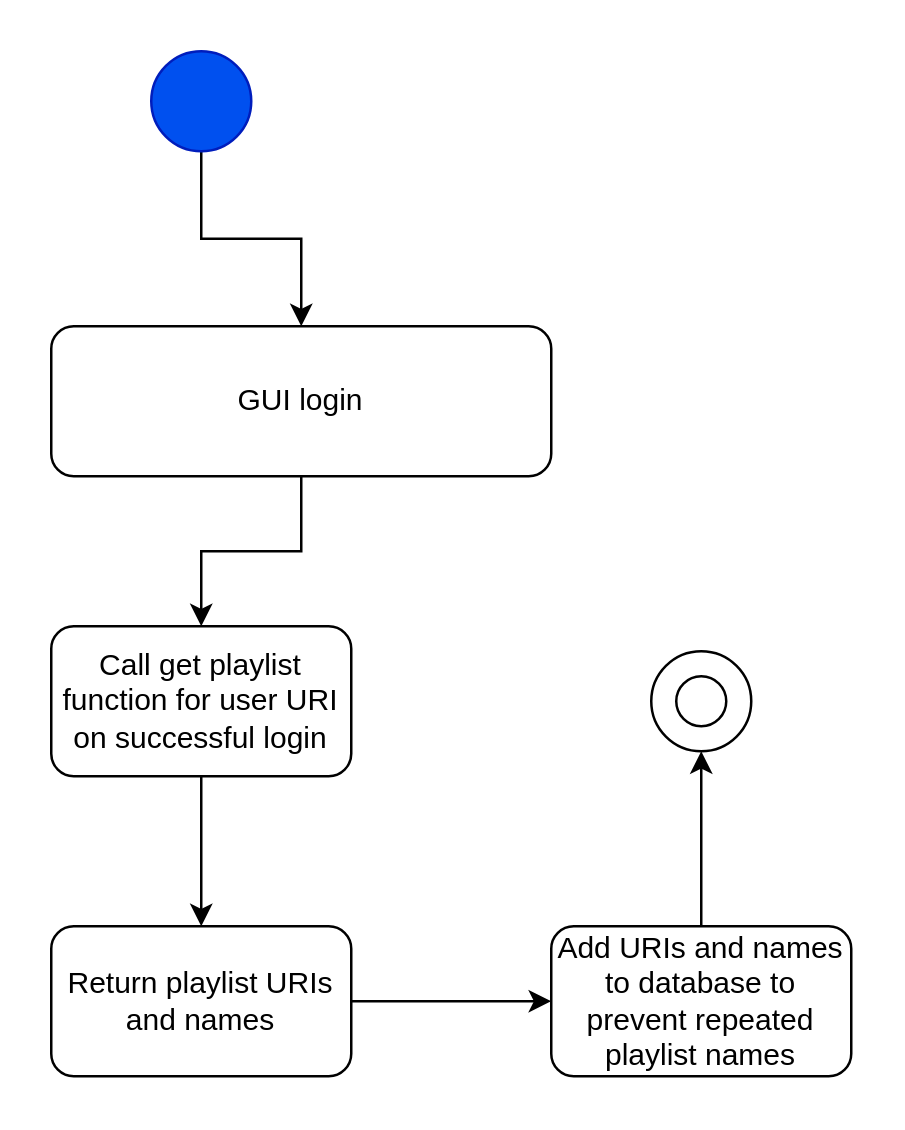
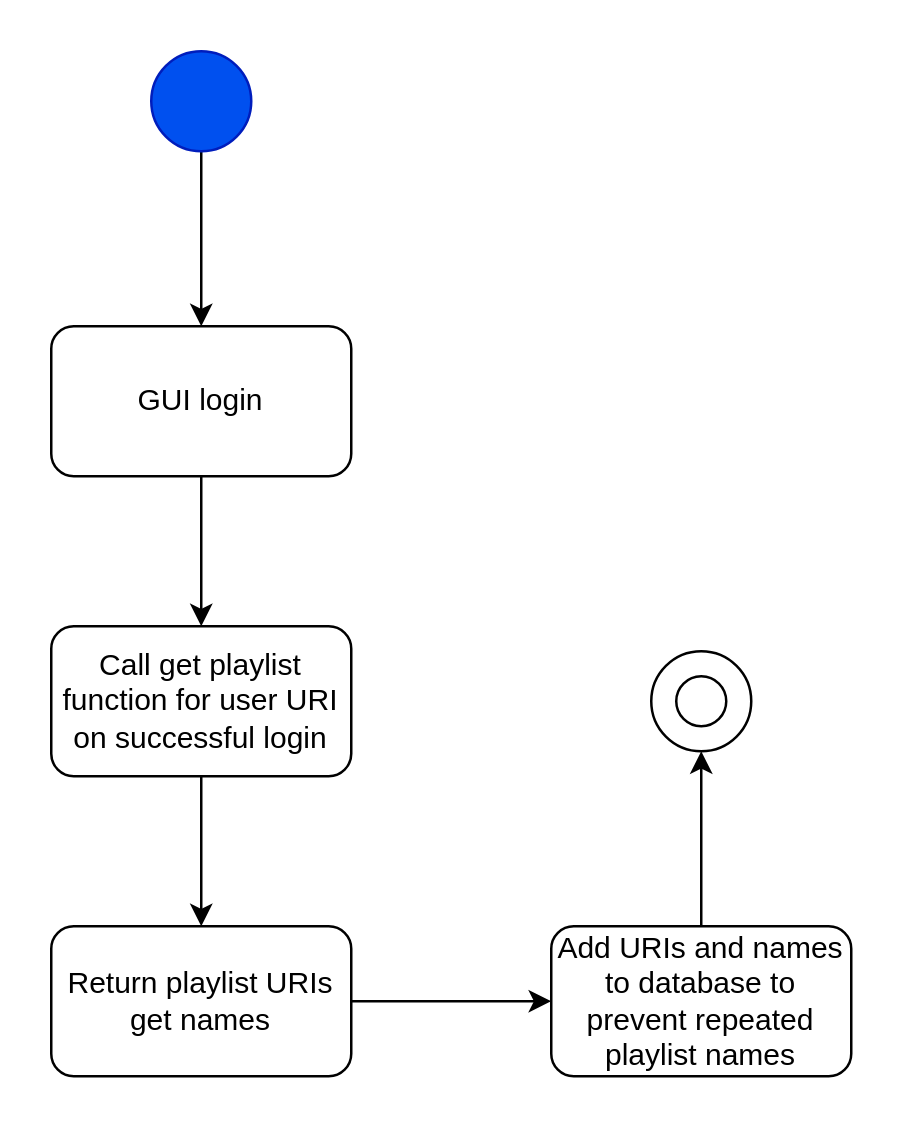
(301, 401) -> (201, 401)
(201, 1001) -> (201, 1001)
